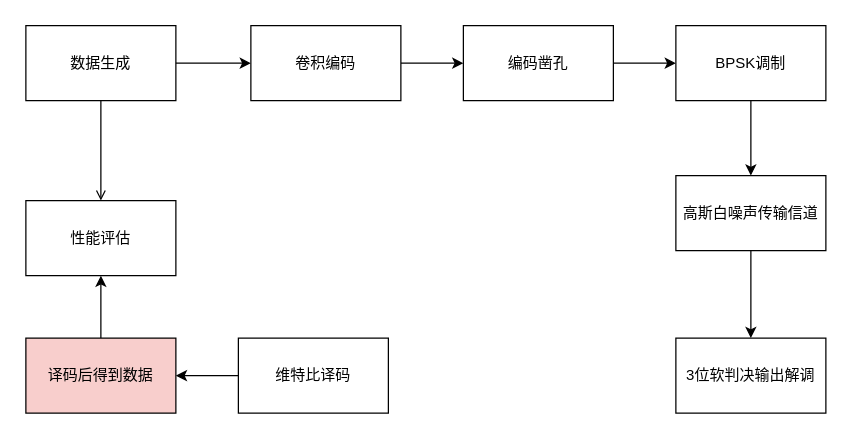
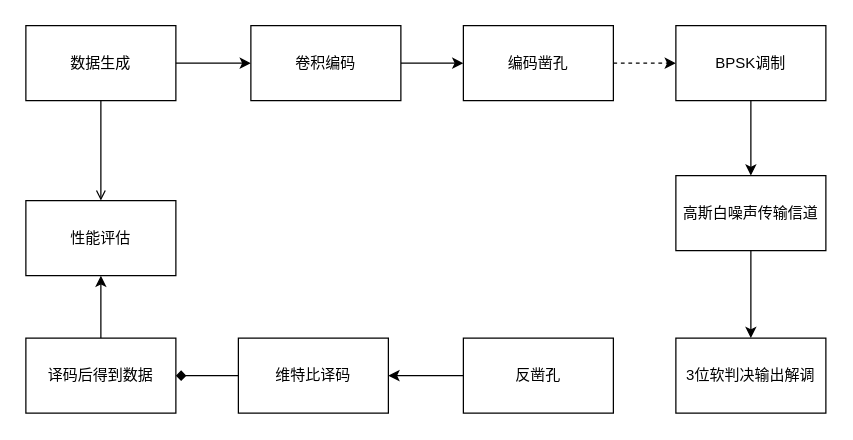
(640, 63) -> (640, 63)
(101, 376) -> (101, 376)
(186, 376) -> (186, 376)
none -> (430, 376)
none -> (538, 376)
